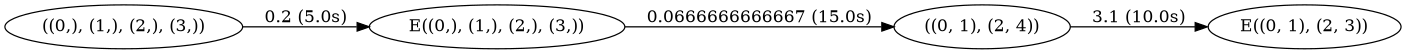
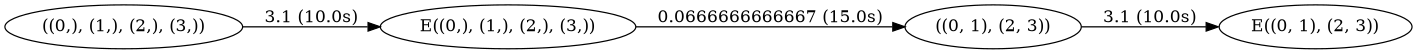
(306, 18) -> (312, 18)
(982, 27) -> (993, 27)
